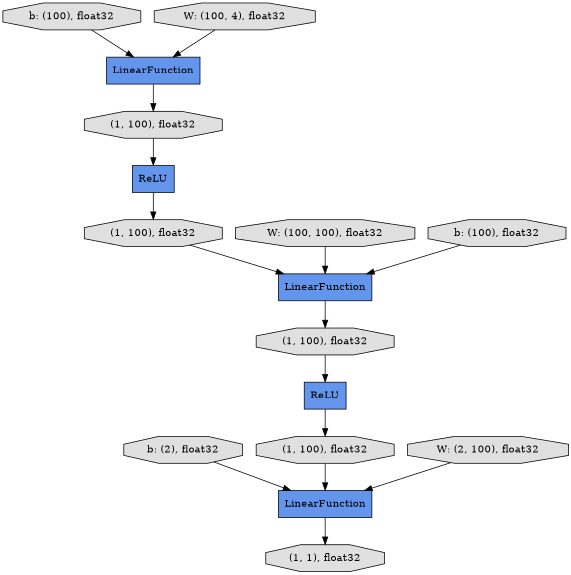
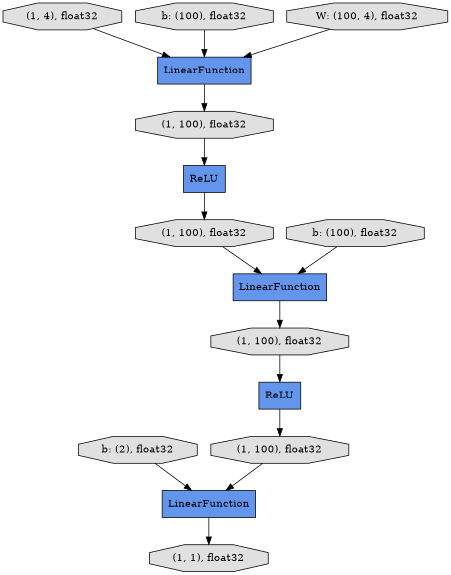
none -> (62, 16)
(325, 233) -> none
(488, 450) -> none
